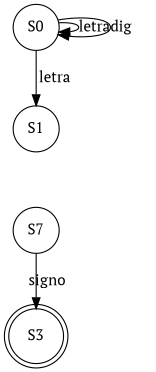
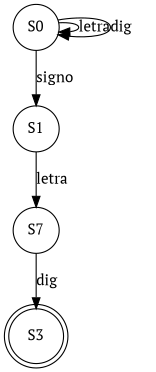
(55, 78) -> (55, 78)
none -> (36, 174)
(47, 281) -> (47, 281)
